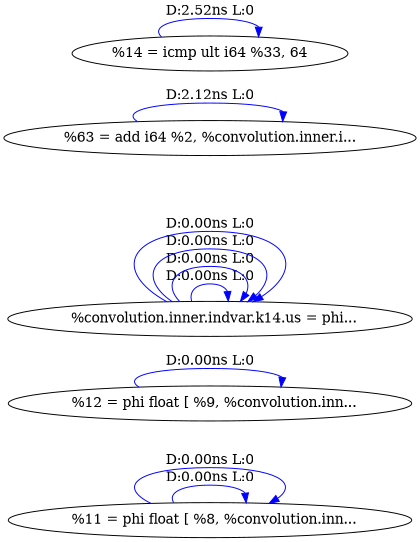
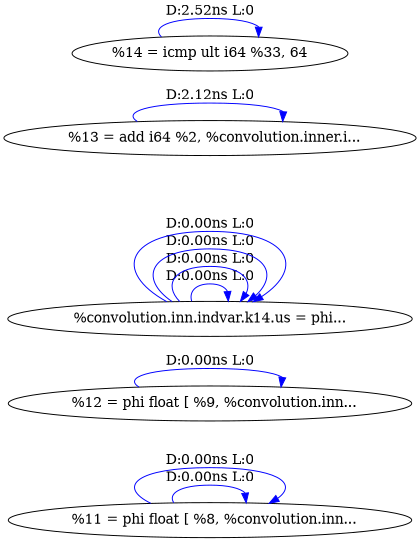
(210, 138) -> (210, 138)
(210, 319) -> (210, 319)
